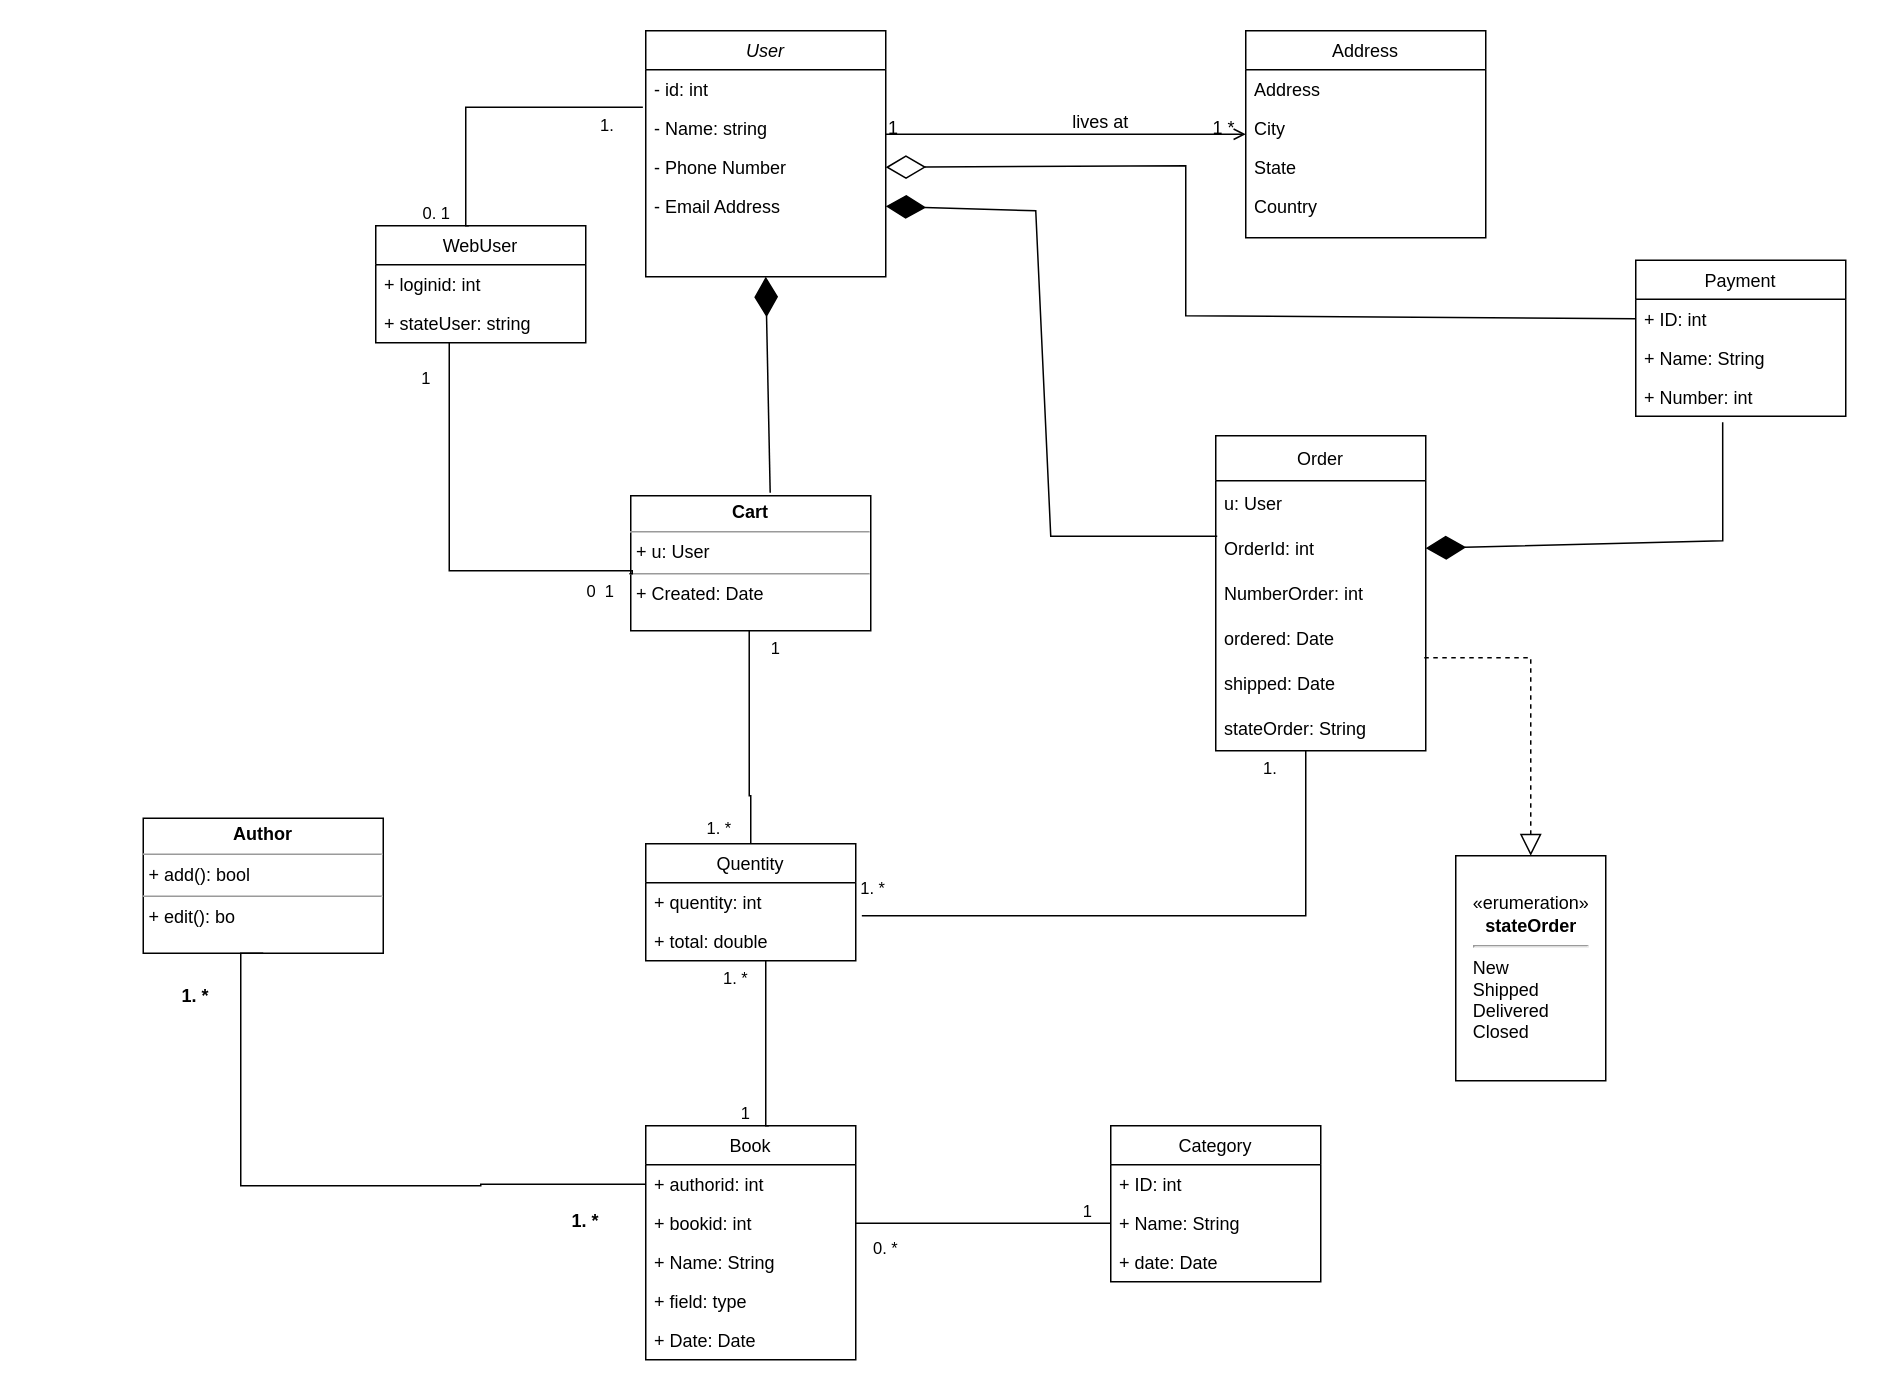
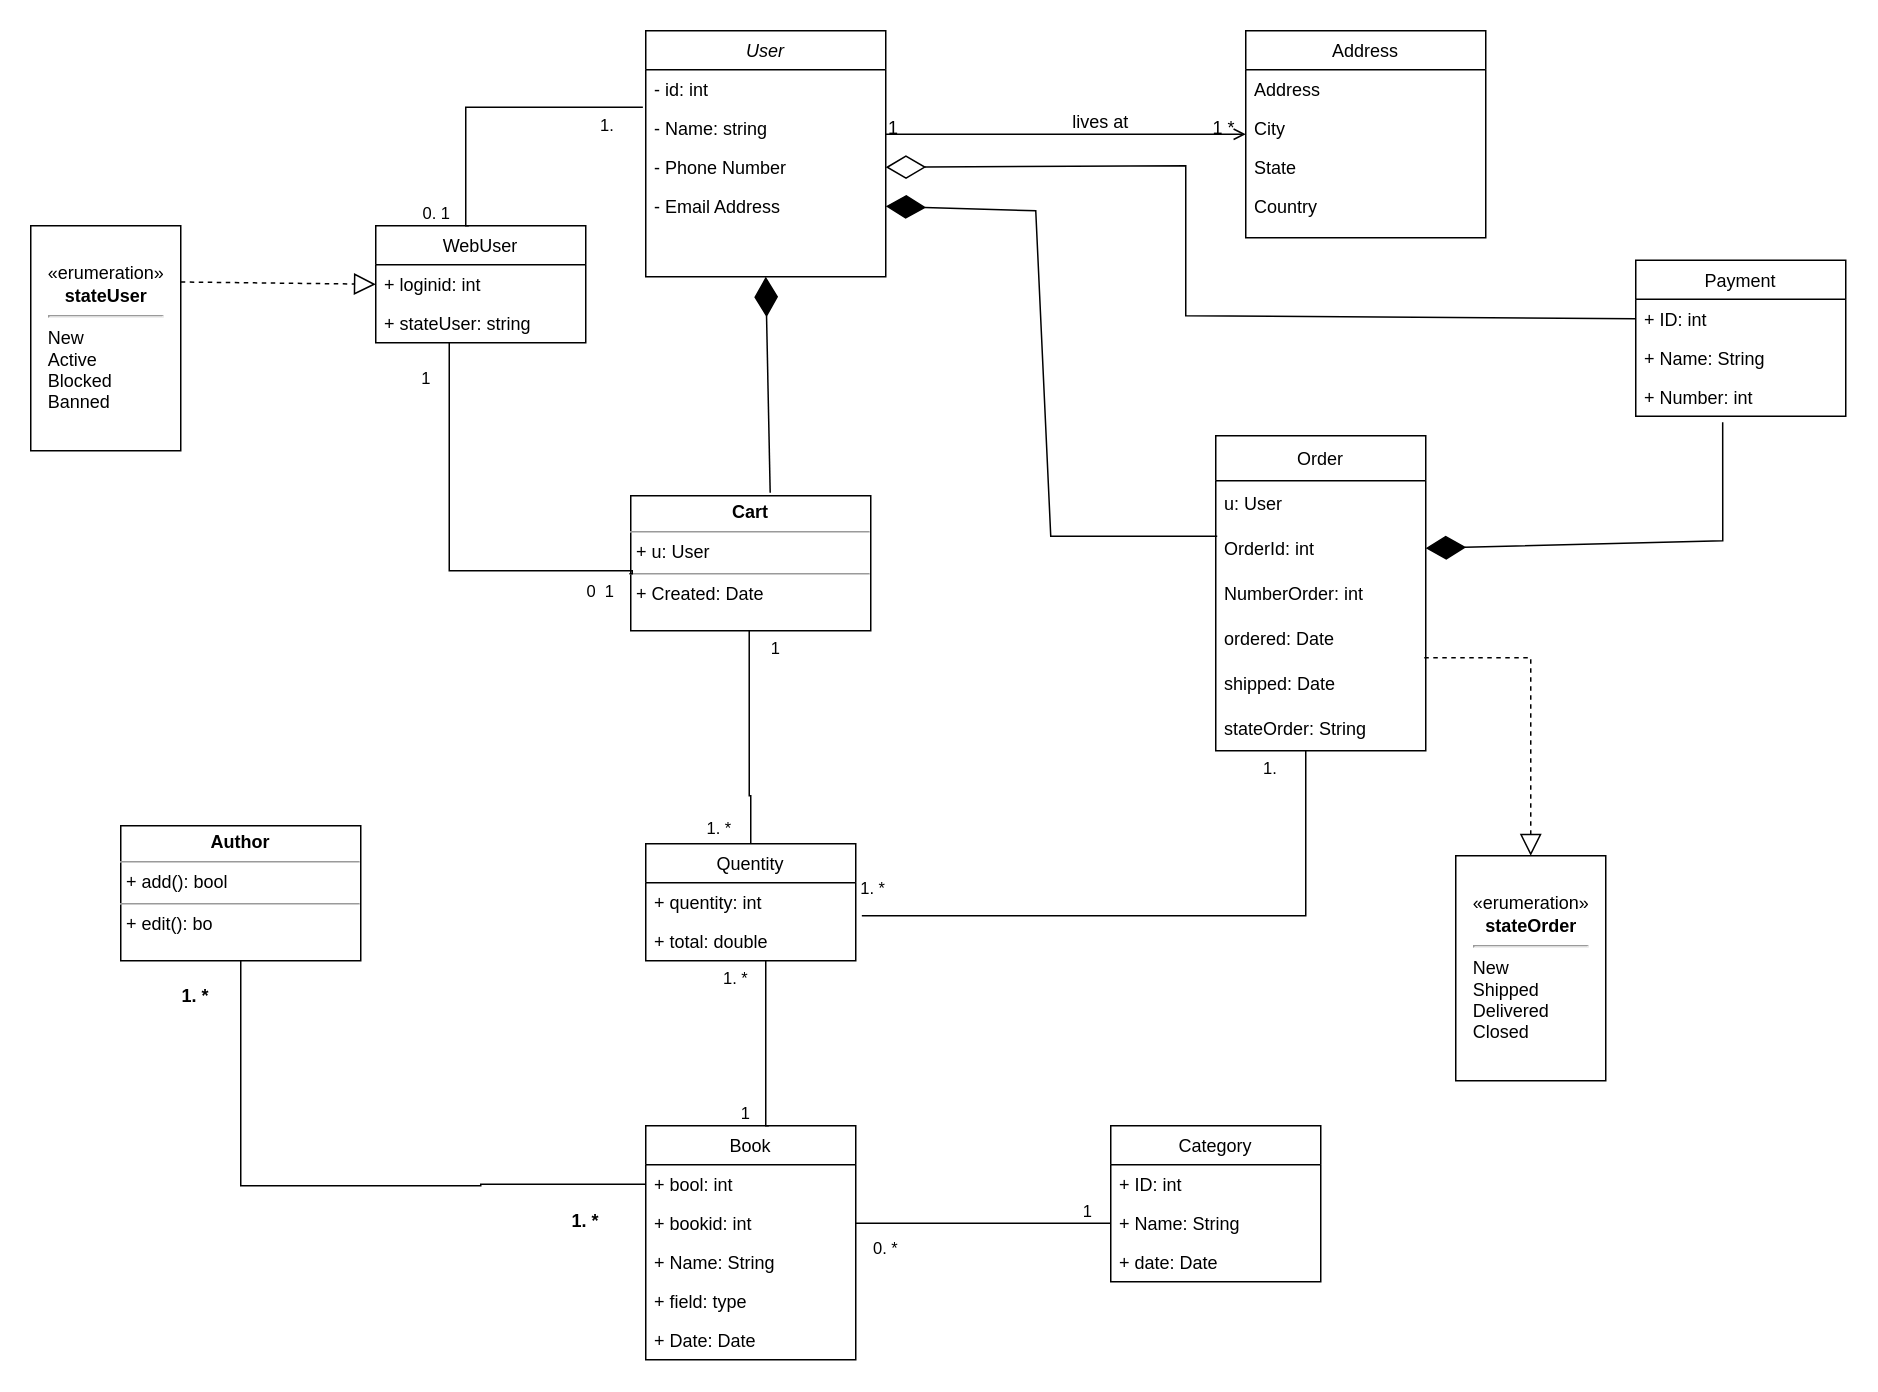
none -> (267, 283)
none -> (106, 338)
(263, 886) -> (241, 893)
(718, 1185) -> (698, 1185)
